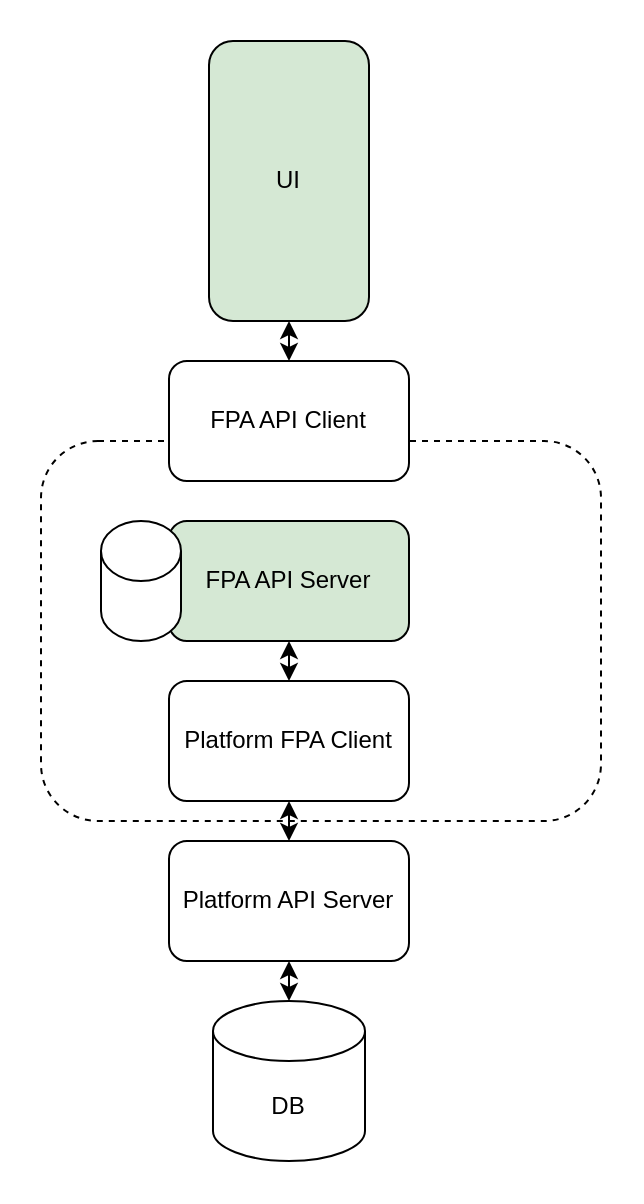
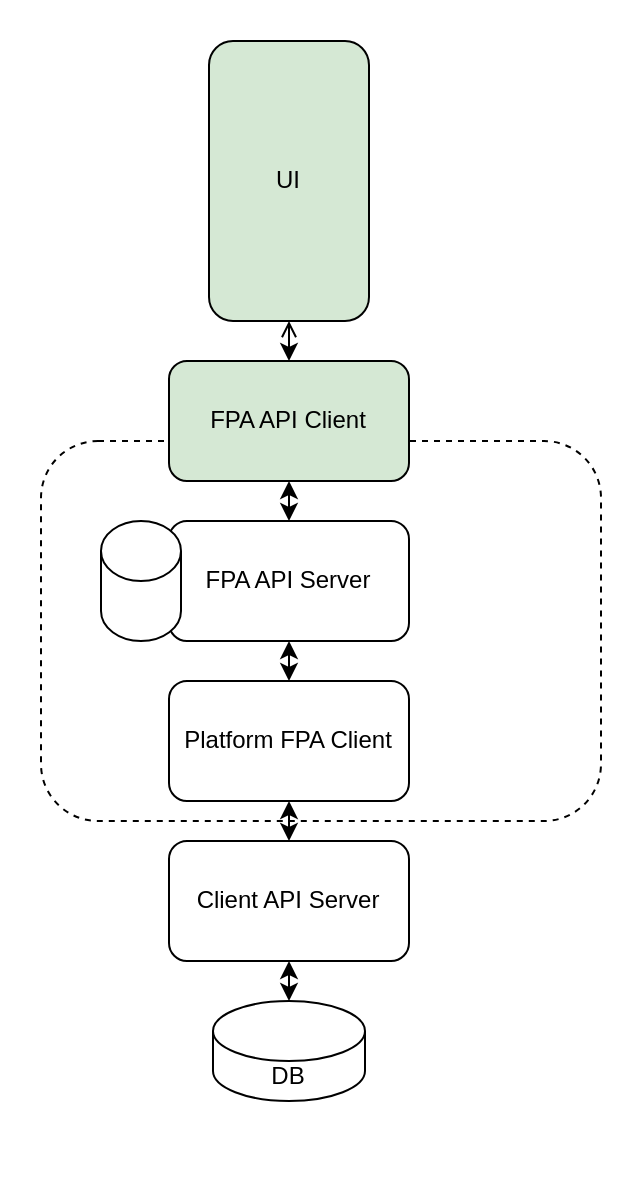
(289, 336) -> (289, 332)
(289, 421) -> (289, 421)
none -> (289, 501)
(289, 581) -> (289, 581)
(289, 901) -> (289, 901)
(289, 1081) -> (289, 1051)
